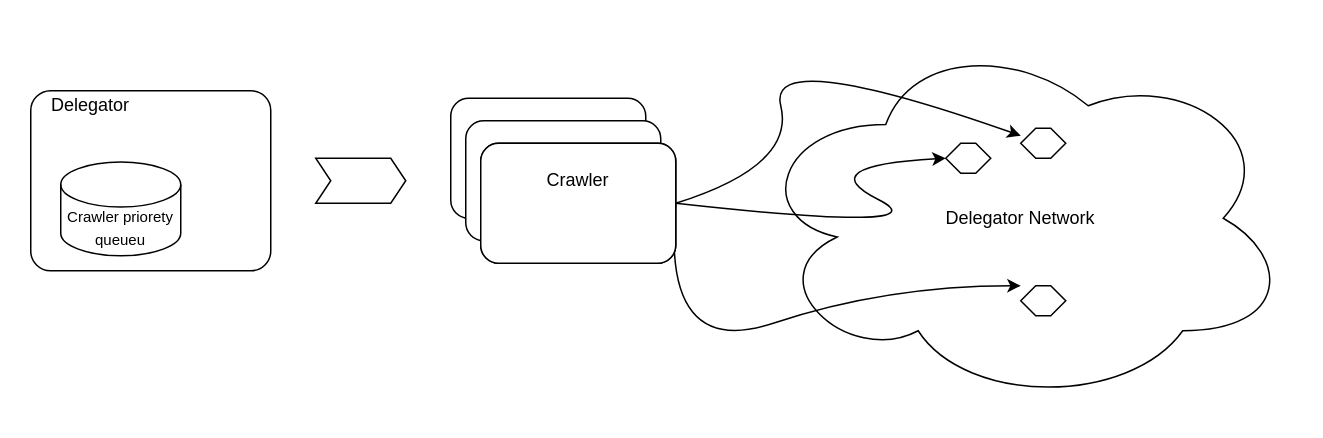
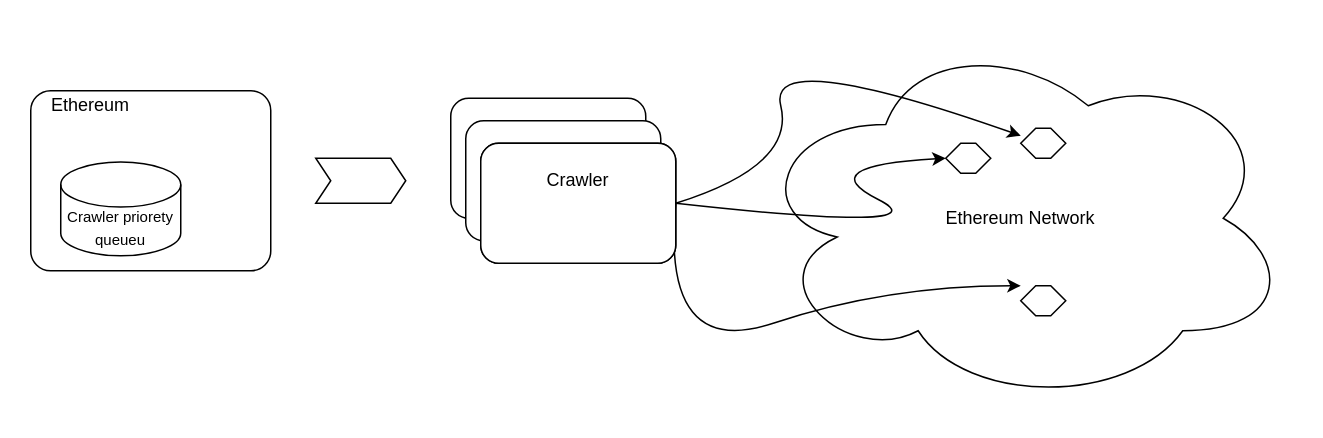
(91, 106) -> (91, 106)
(1021, 218) -> (1021, 218)
